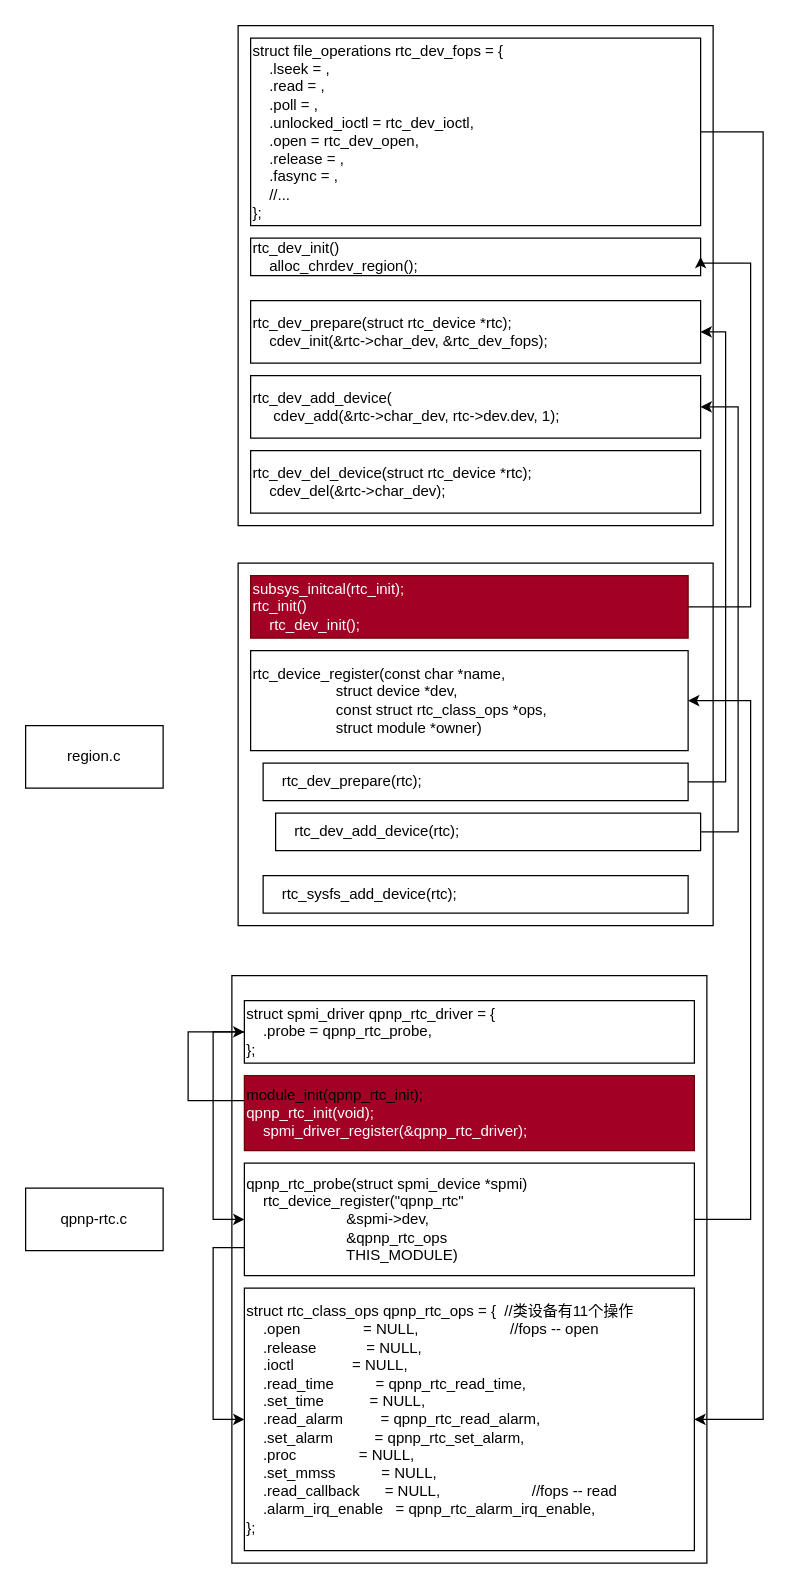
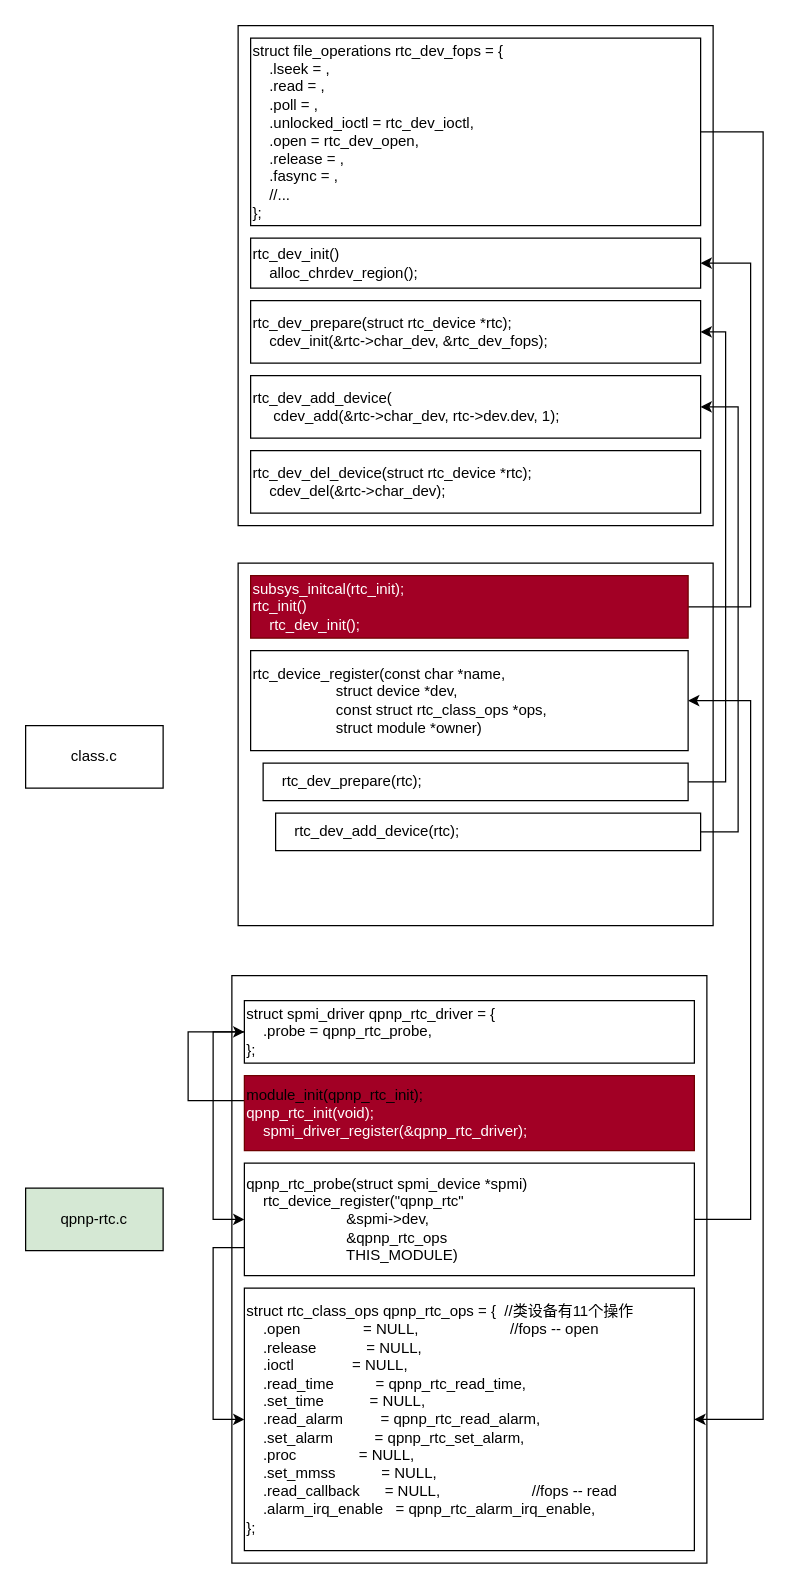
(476, 257) -> (476, 263)
(94, 757) -> (94, 757)
(476, 894) -> none
(94, 1219) -> (94, 1219)
